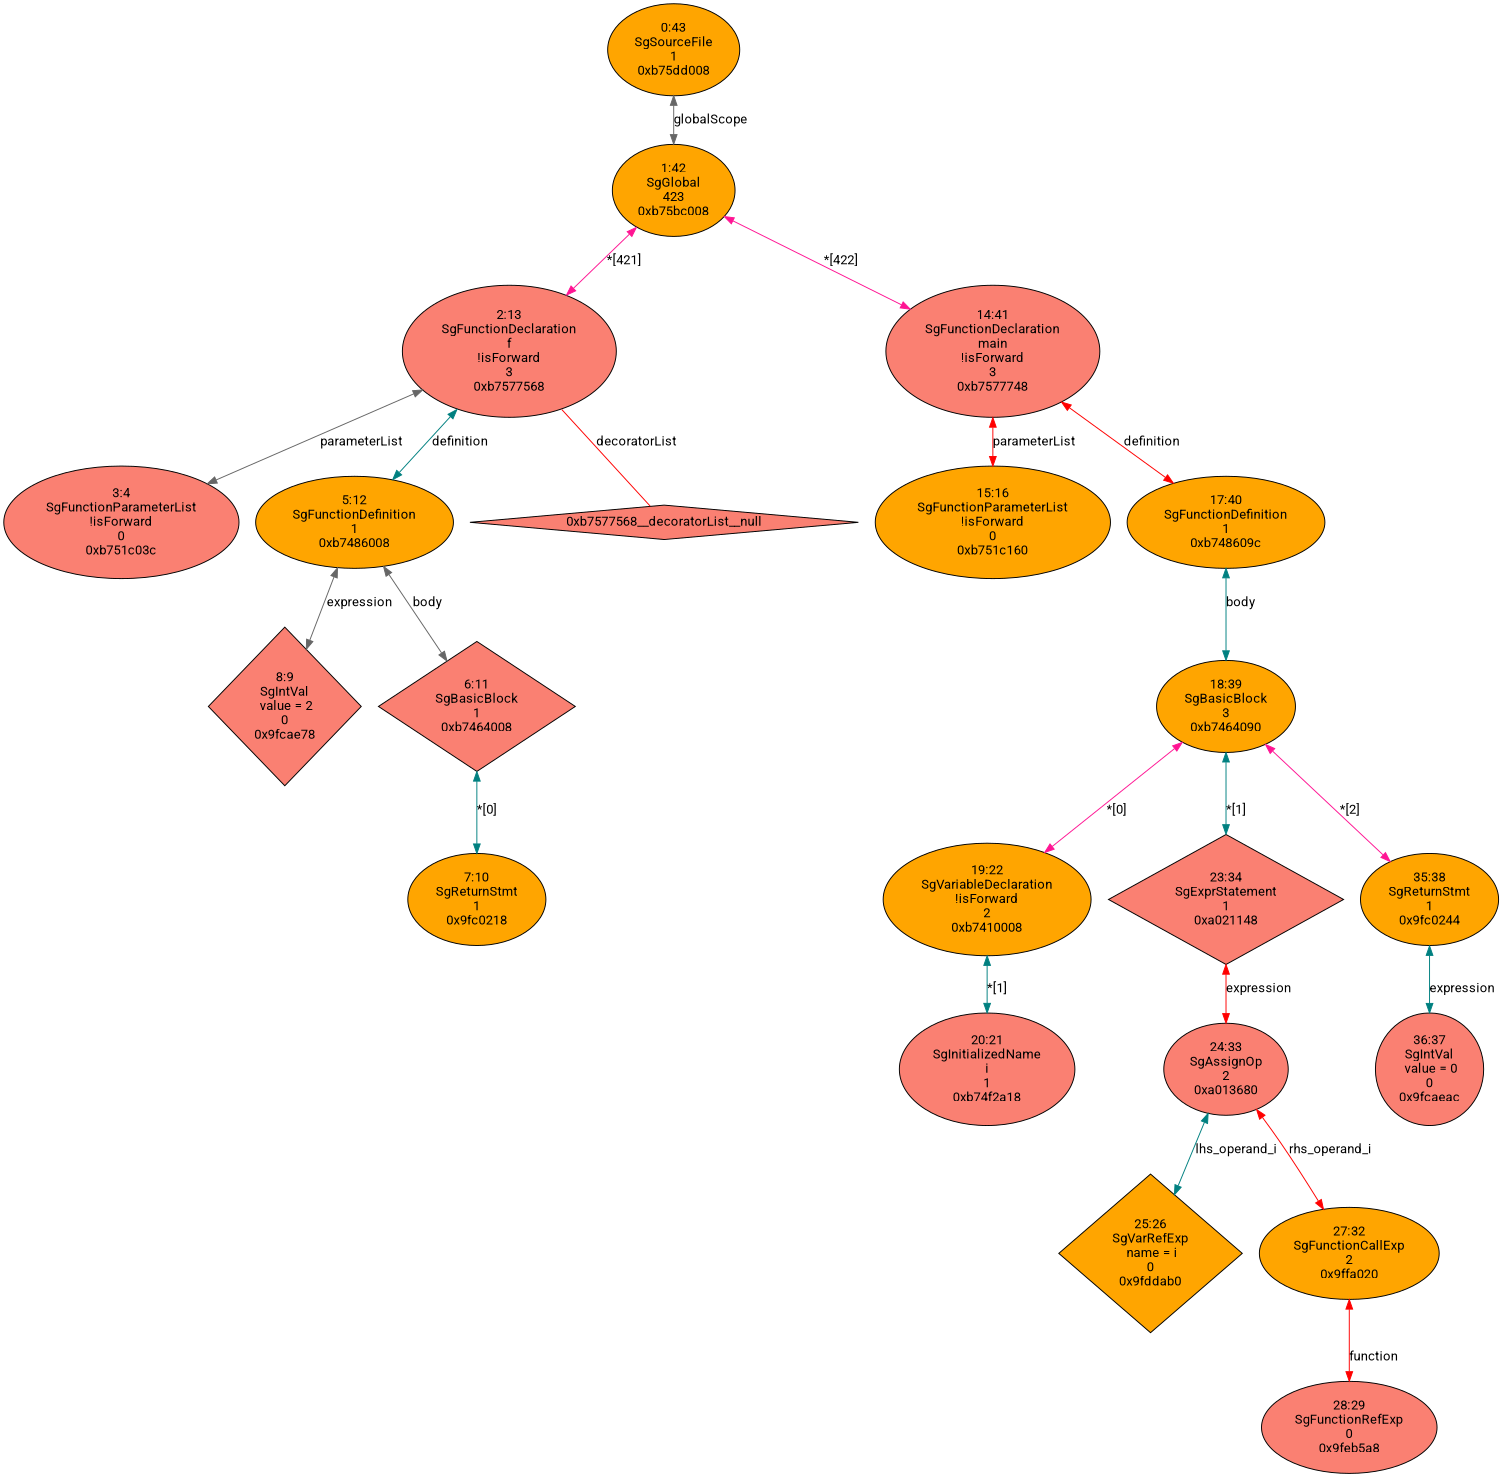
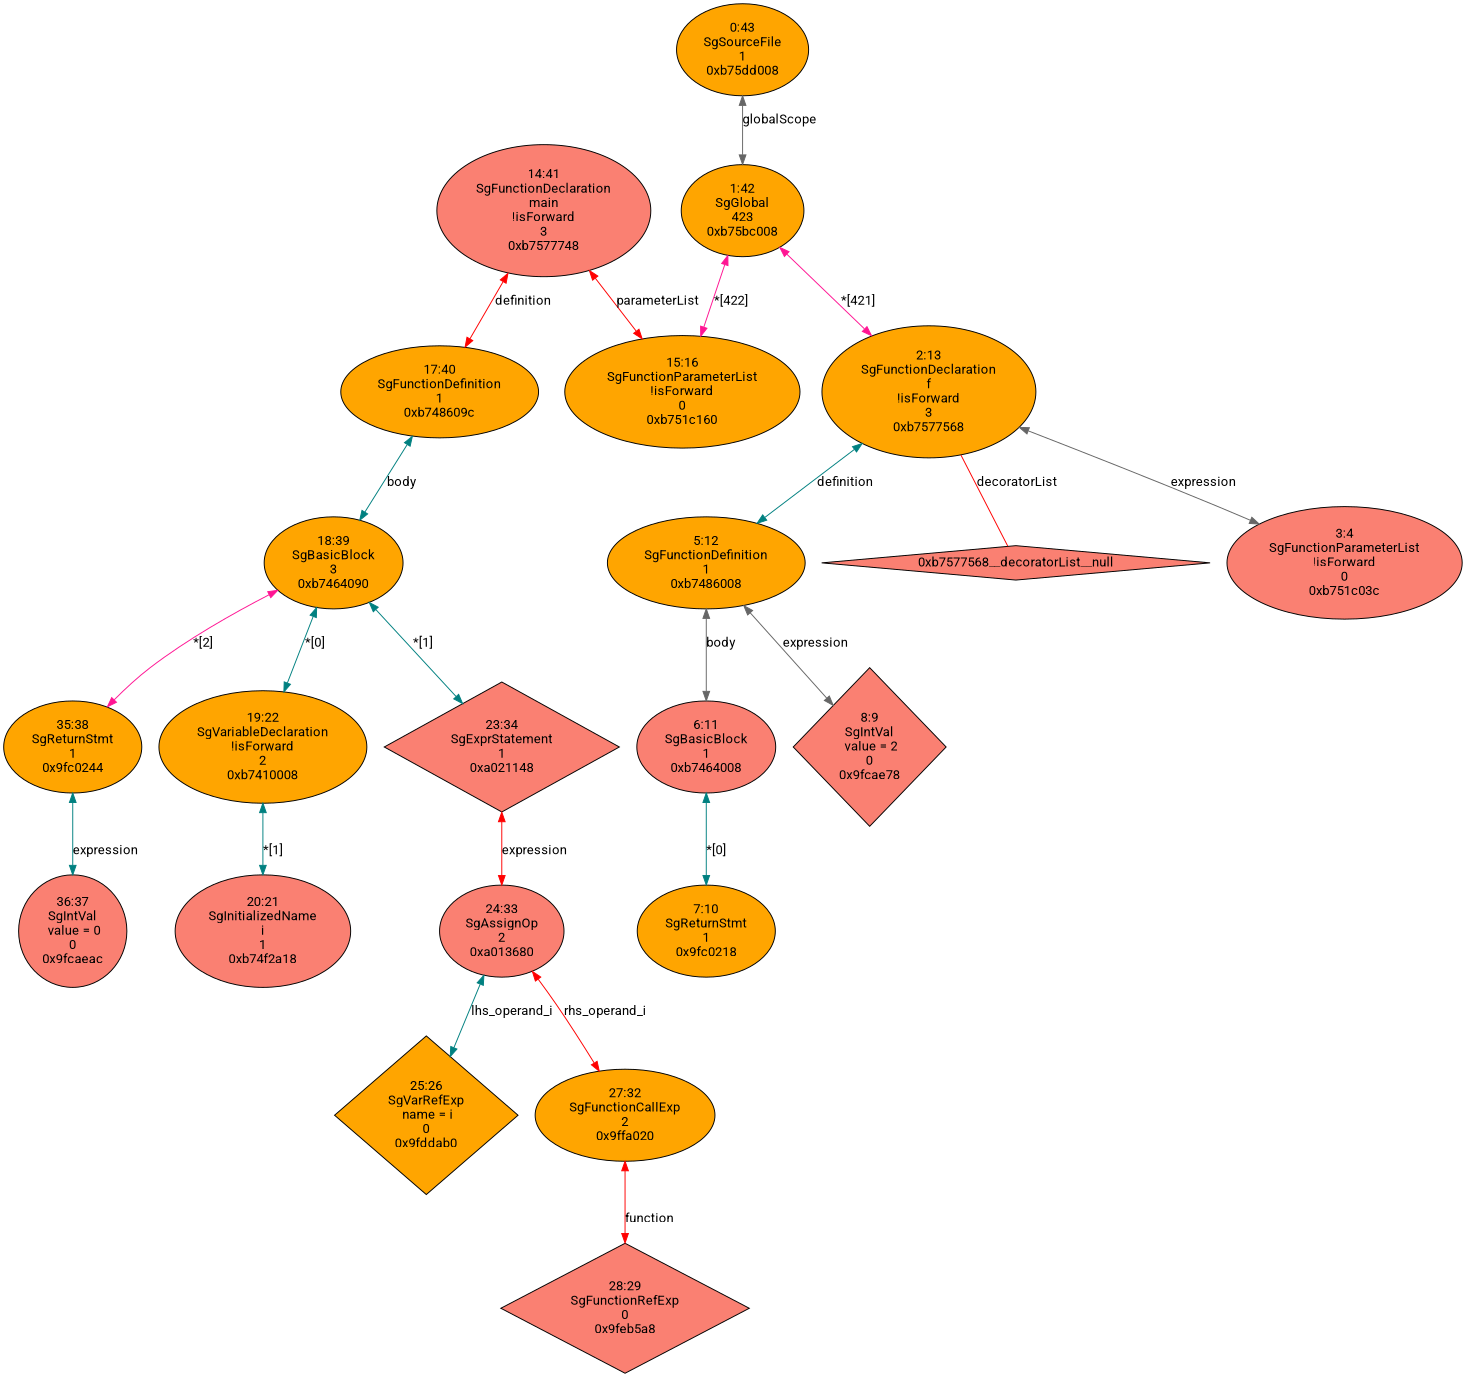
(817, 263) -> (714, 296)
(509, 351) -> (929, 392)
(362, 442) -> (1204, 482)
(477, 706) -> (706, 747)
(1113, 798) -> (300, 650)
(1349, 1427) -> (625, 1308)
